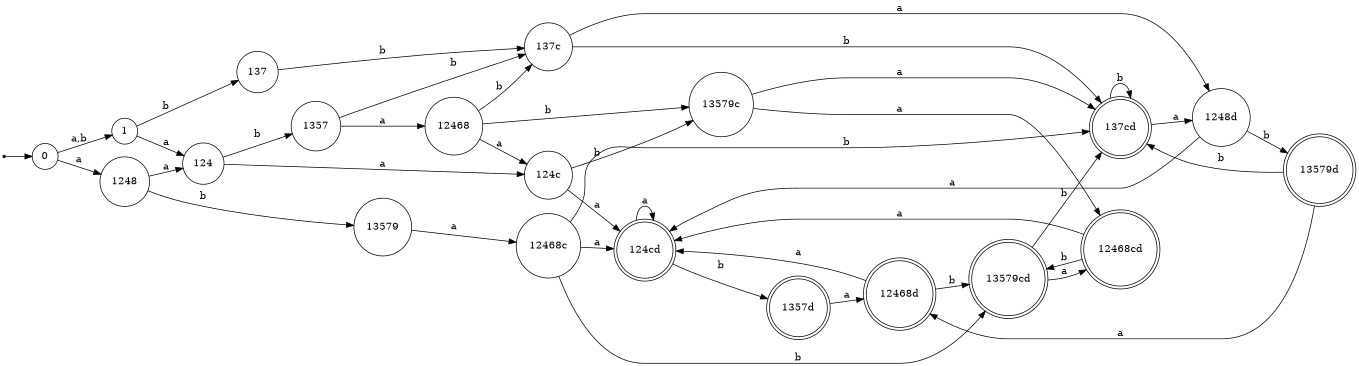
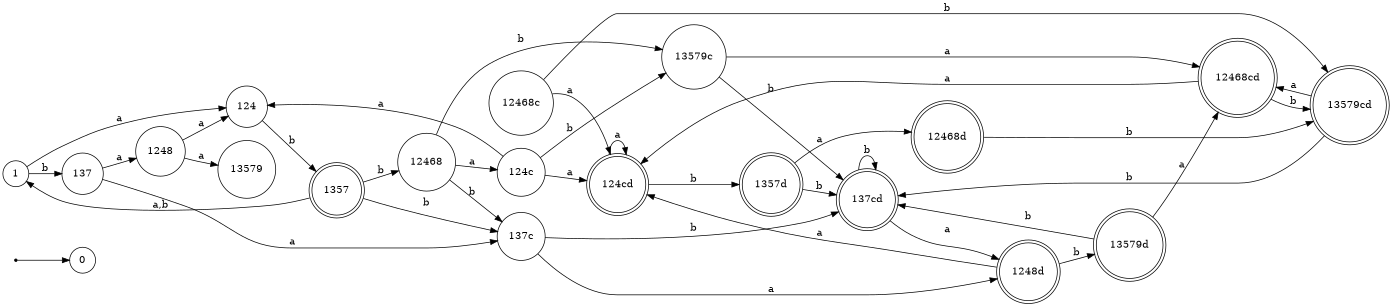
(383, 51) -> (292, 242)
(900, 72) -> (771, 89)
(1221, 117) -> (1028, 272)
(383, 121) -> (381, 170)
(316, 126) -> (337, 190)
(82, 145) -> (169, 210)
(802, 148) -> (816, 192)
(76, 166) -> (116, 164)
(371, 169) -> (394, 111)
(203, 196) -> (202, 156)
(460, 236) -> none
(776, 260) -> none
(1165, 339) -> (1185, 169)
